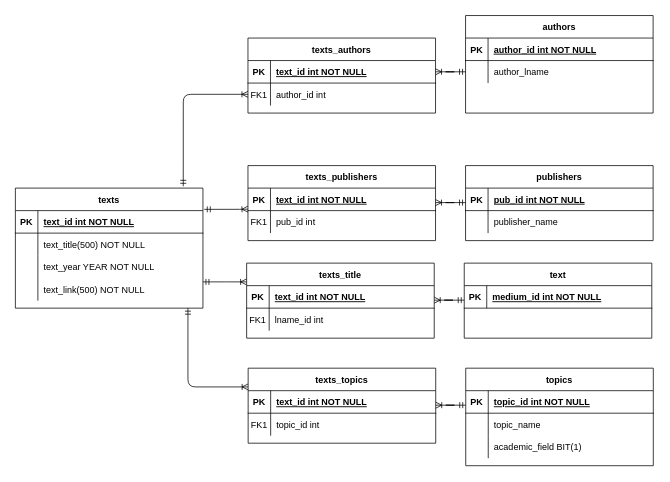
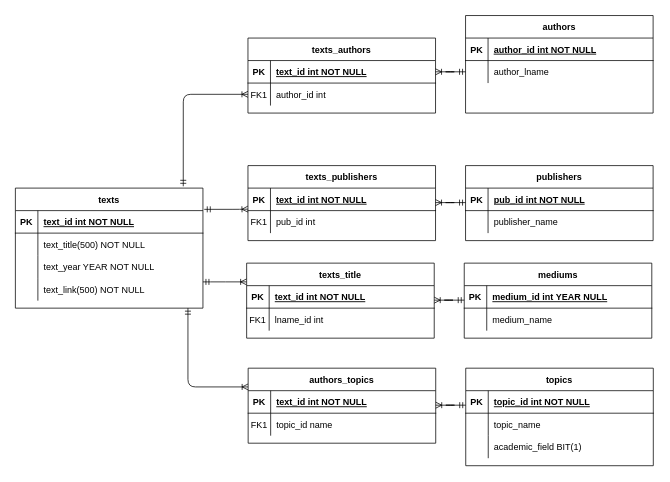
(557, 275) -> (557, 275)
(541, 297) -> (543, 297)
none -> (569, 319)
(341, 380) -> (341, 380)
(302, 425) -> (305, 425)
